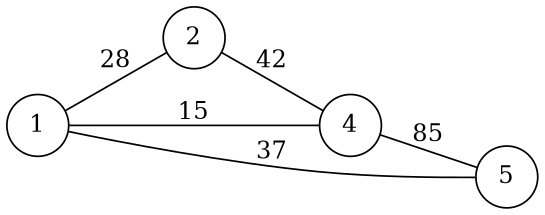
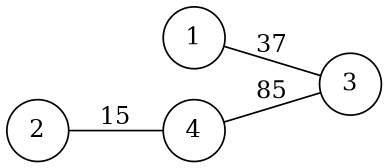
(272, 61) -> (116, 118)
(116, 81) -> none
(194, 125) -> none
(507, 177) -> (350, 84)
